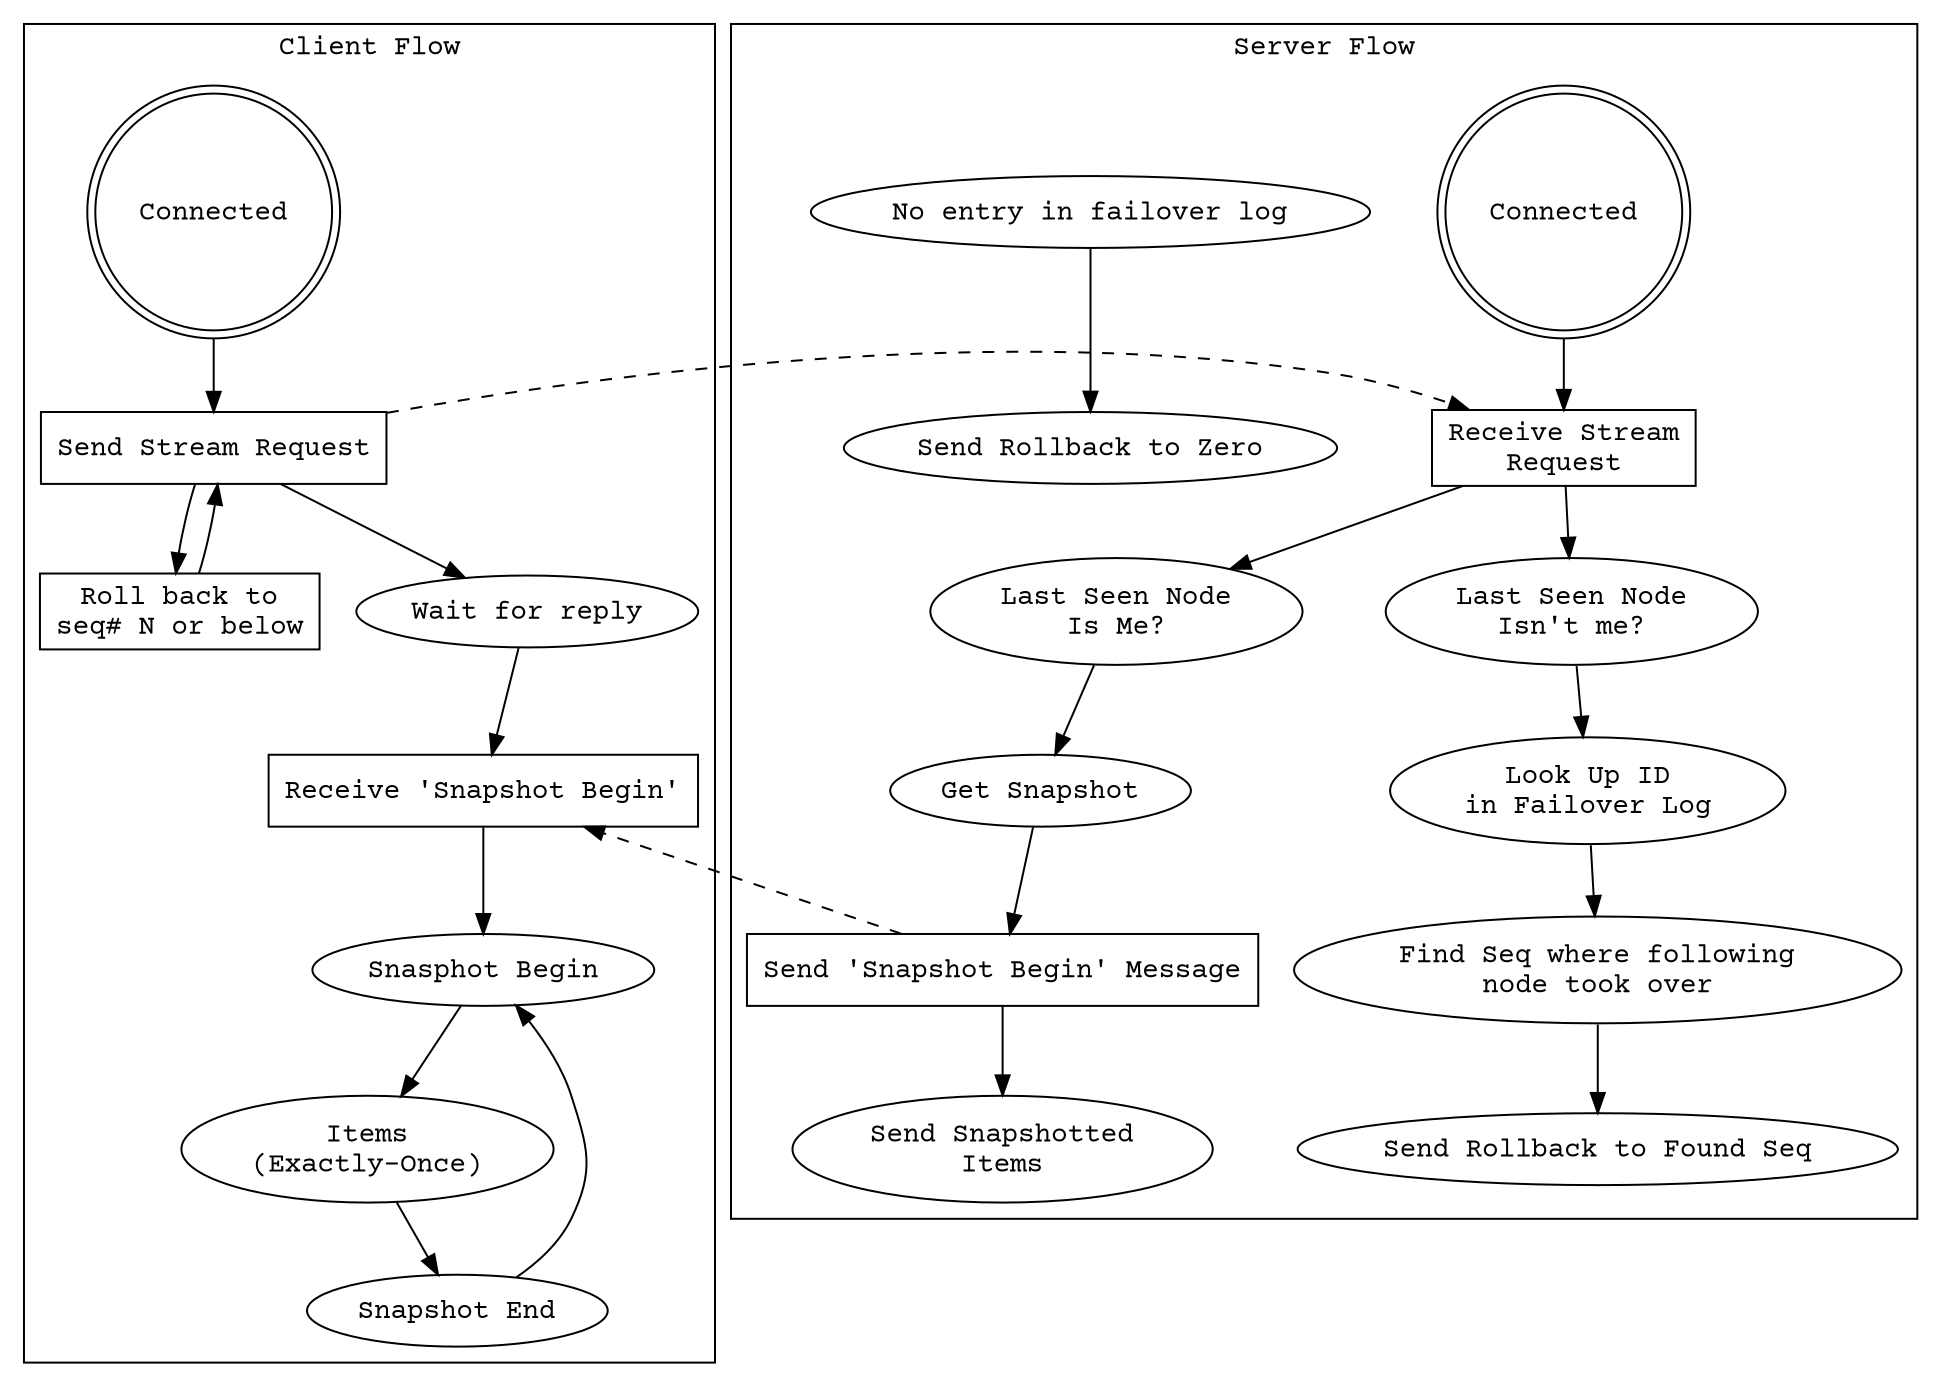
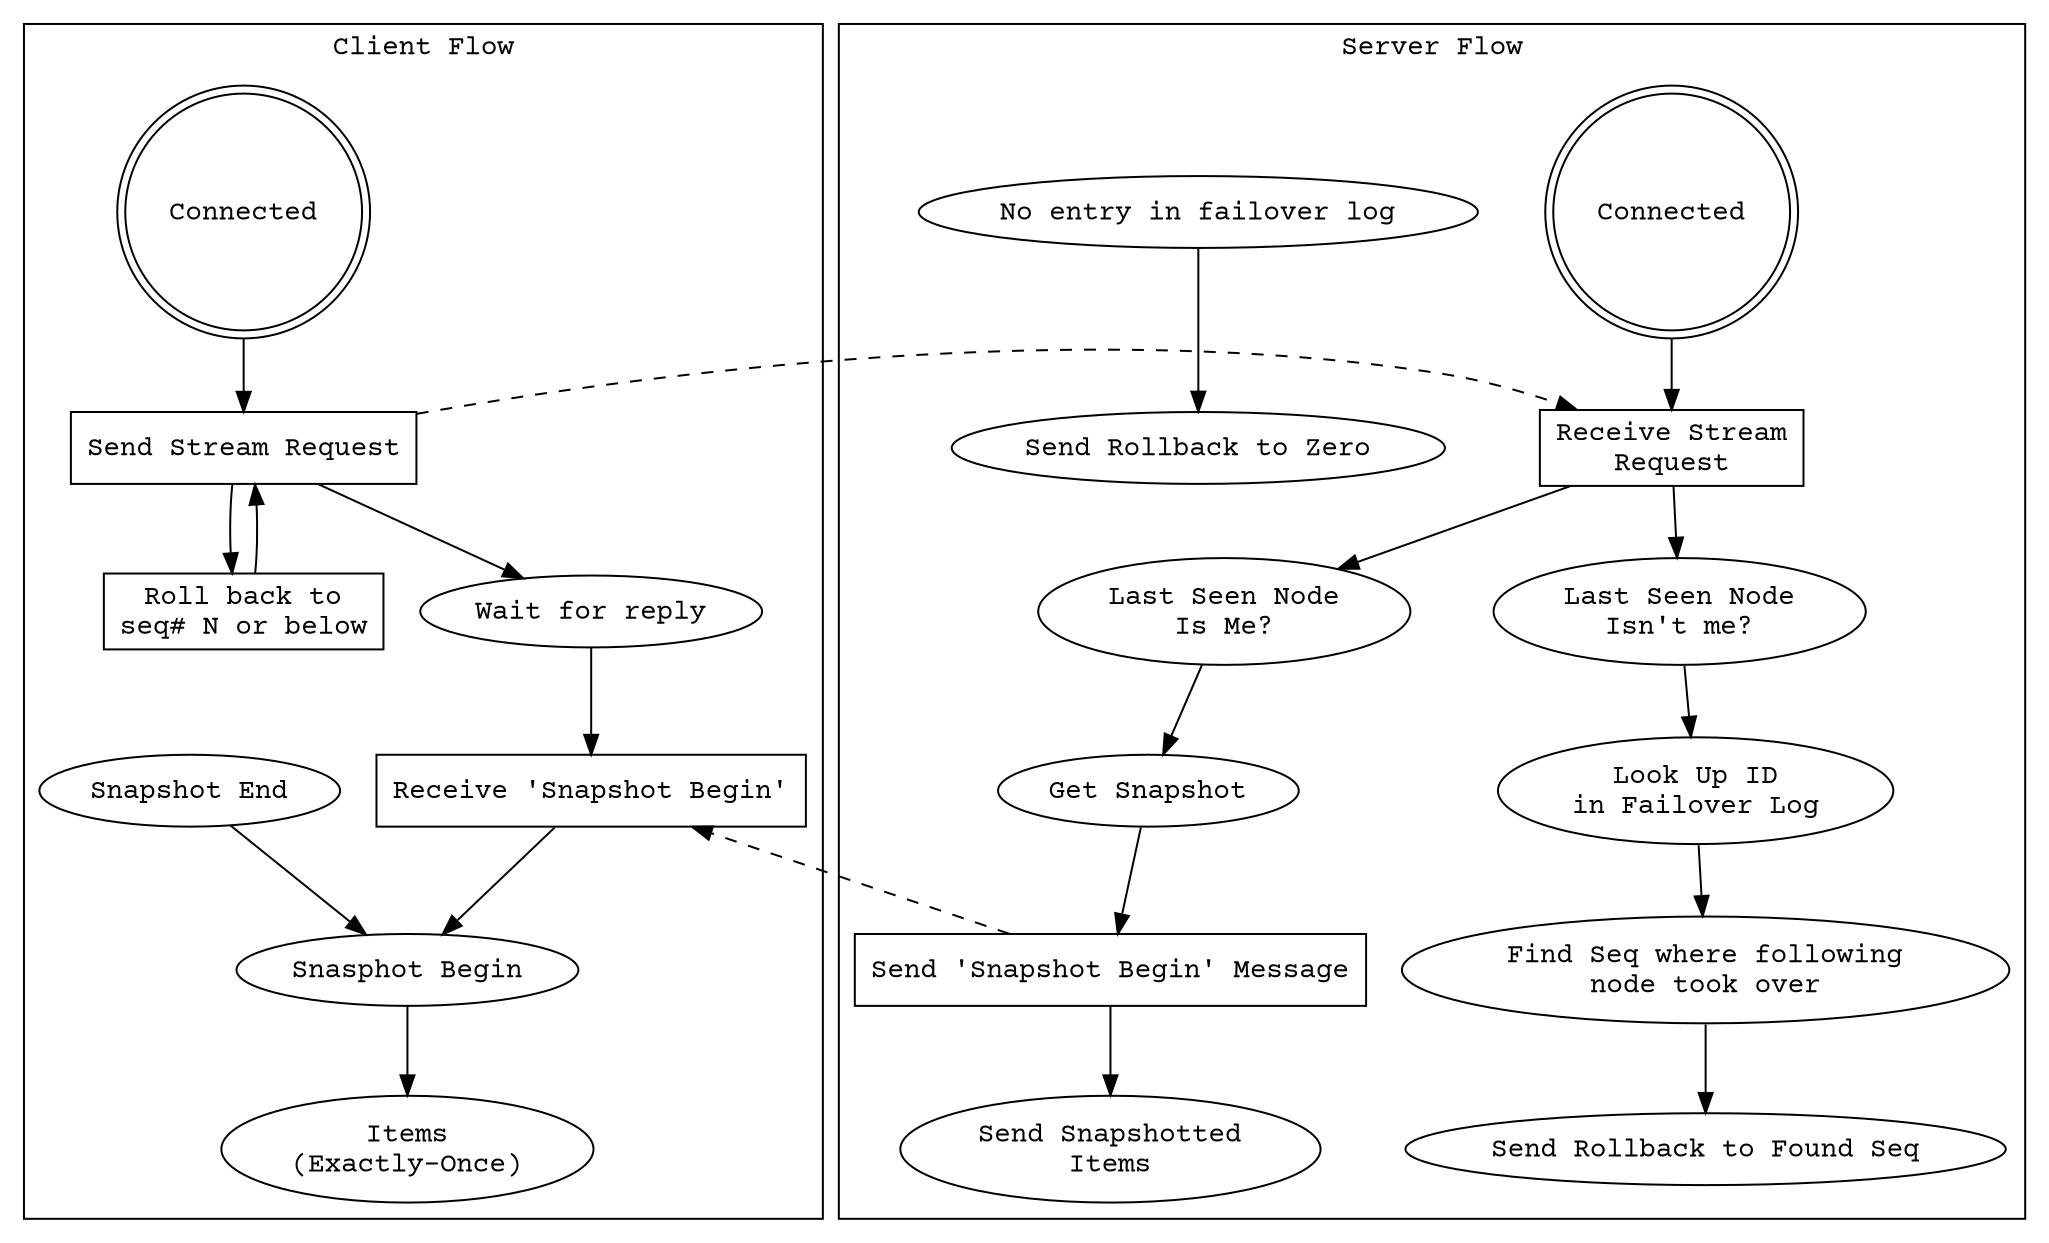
(413, 1230) -> none
